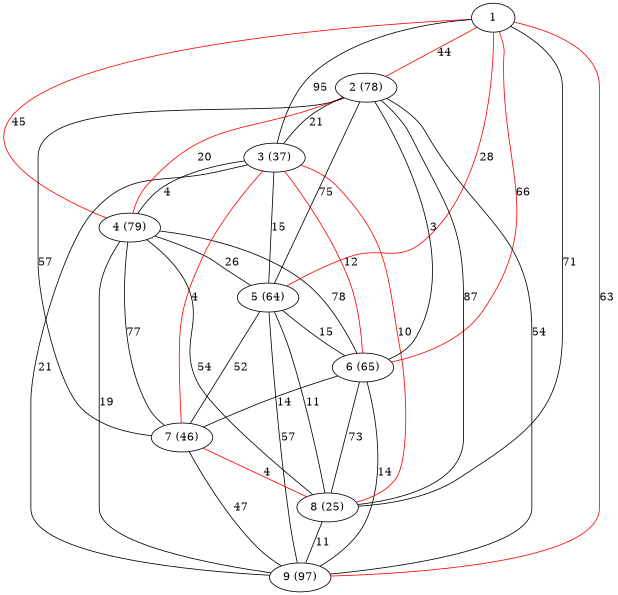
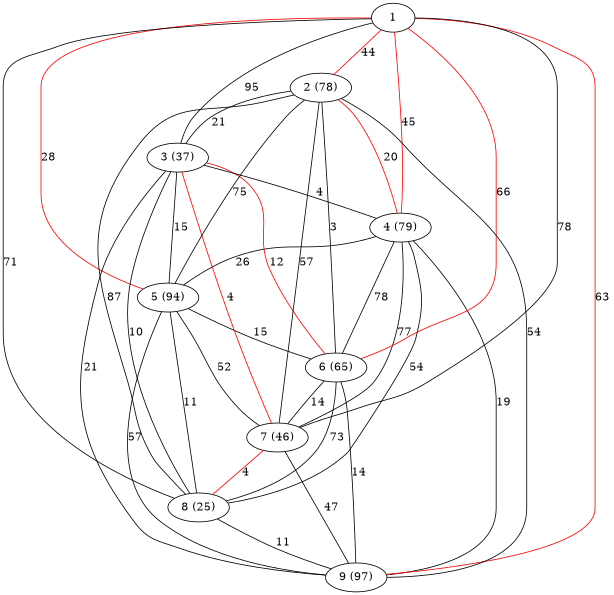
none -> (557, 246)
(268, 298) -> (168, 298)
(397, 328) -> (129, 335)
